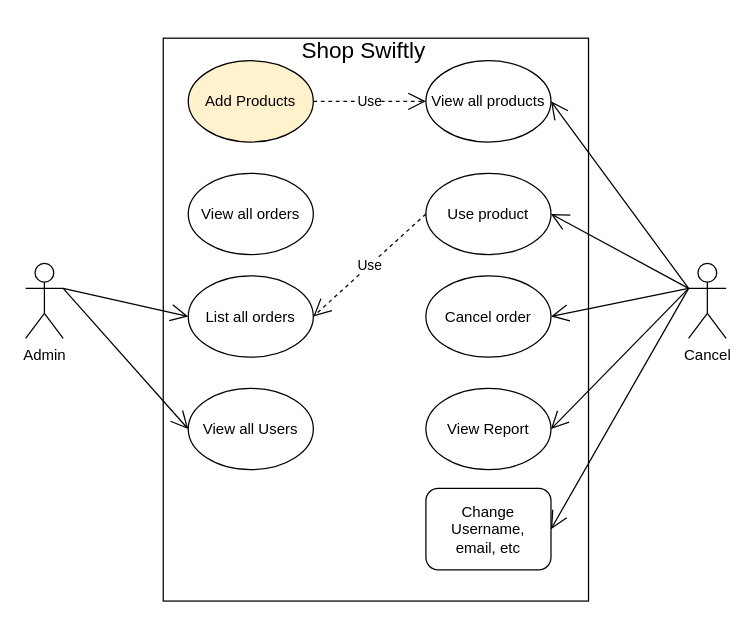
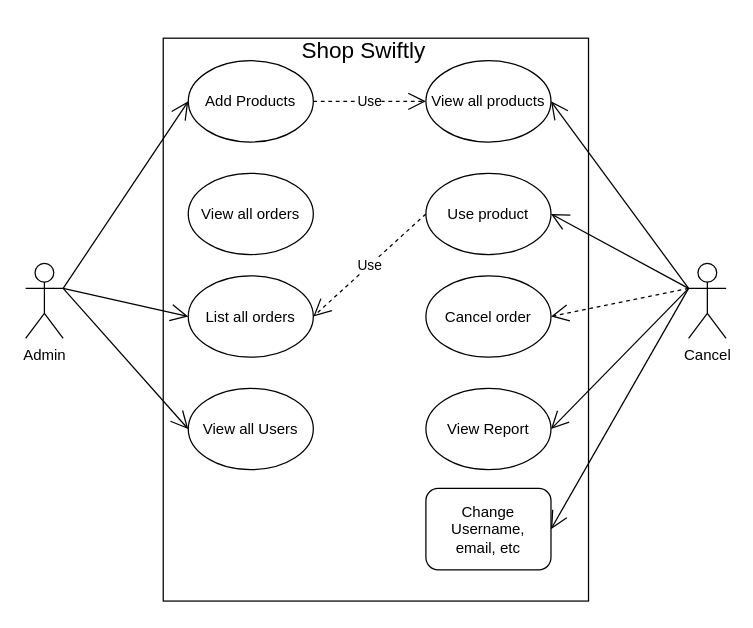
(251, 101) -> (251, 101)
none -> (125, 195)
(619, 302) -> (619, 302)
